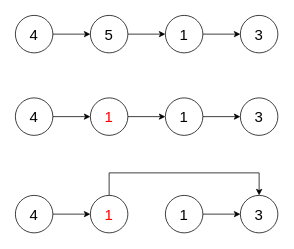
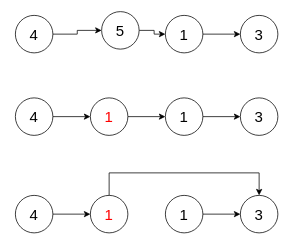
(109, 34) -> (120, 30)
